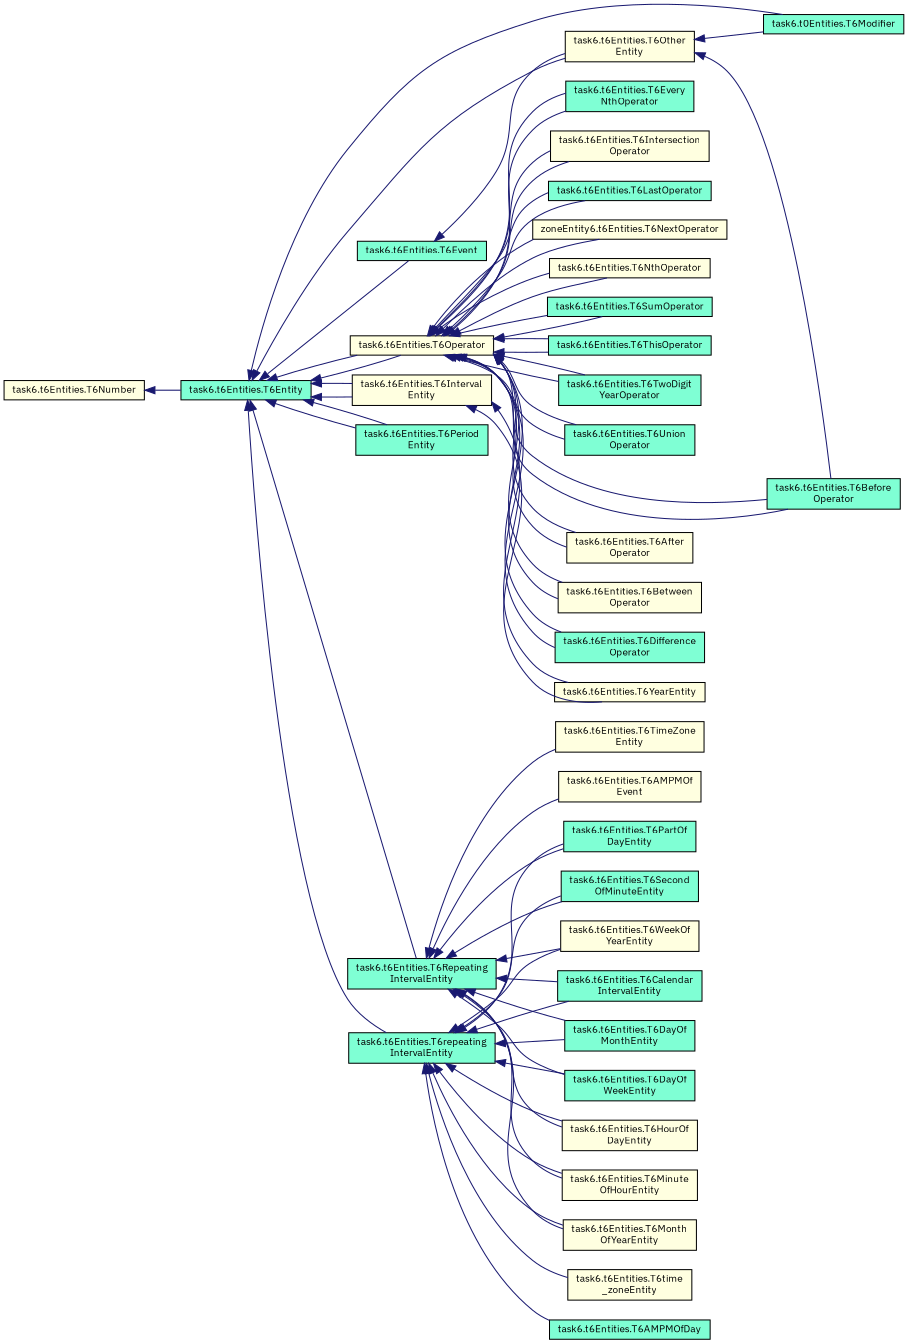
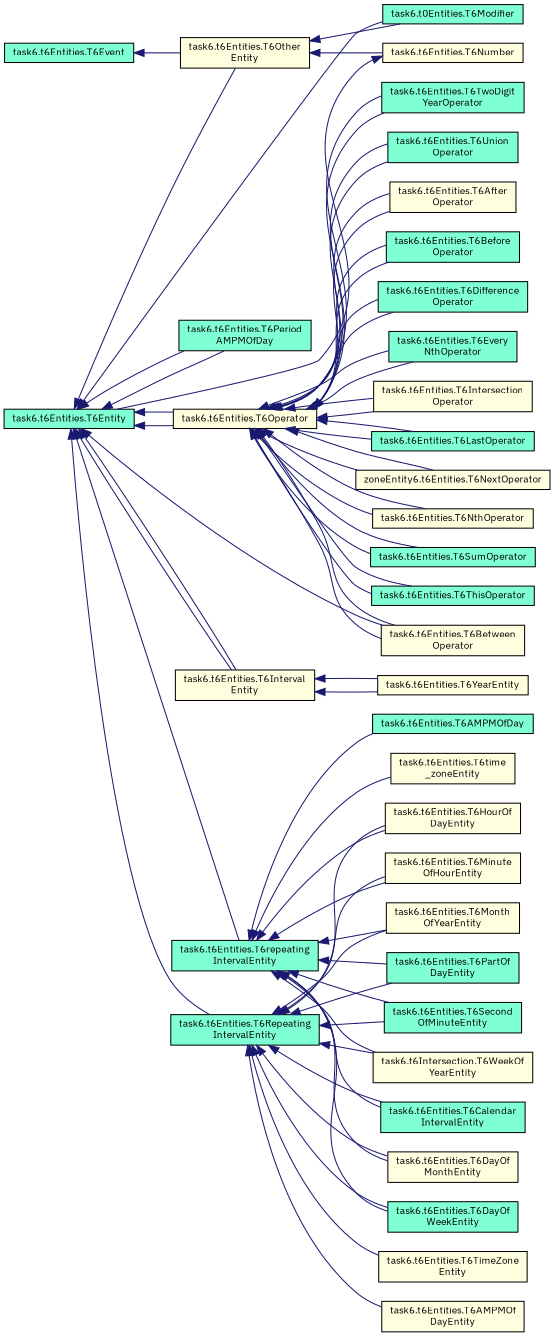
(795, 256) -> (351, 53)
(338, 317) -> (229, 542)
(422, 440) -> (245, 336)
(630, 787) -> (453, 1317)
(630, 936) -> (453, 1068)
(630, 1036) -> (453, 1167)
